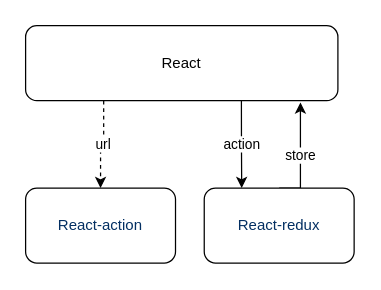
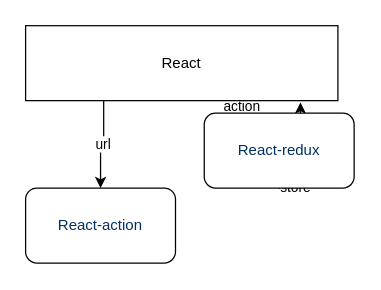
(182, 63) -> (182, 63)
(104, 120) -> (104, 120)
(279, 226) -> (279, 151)
